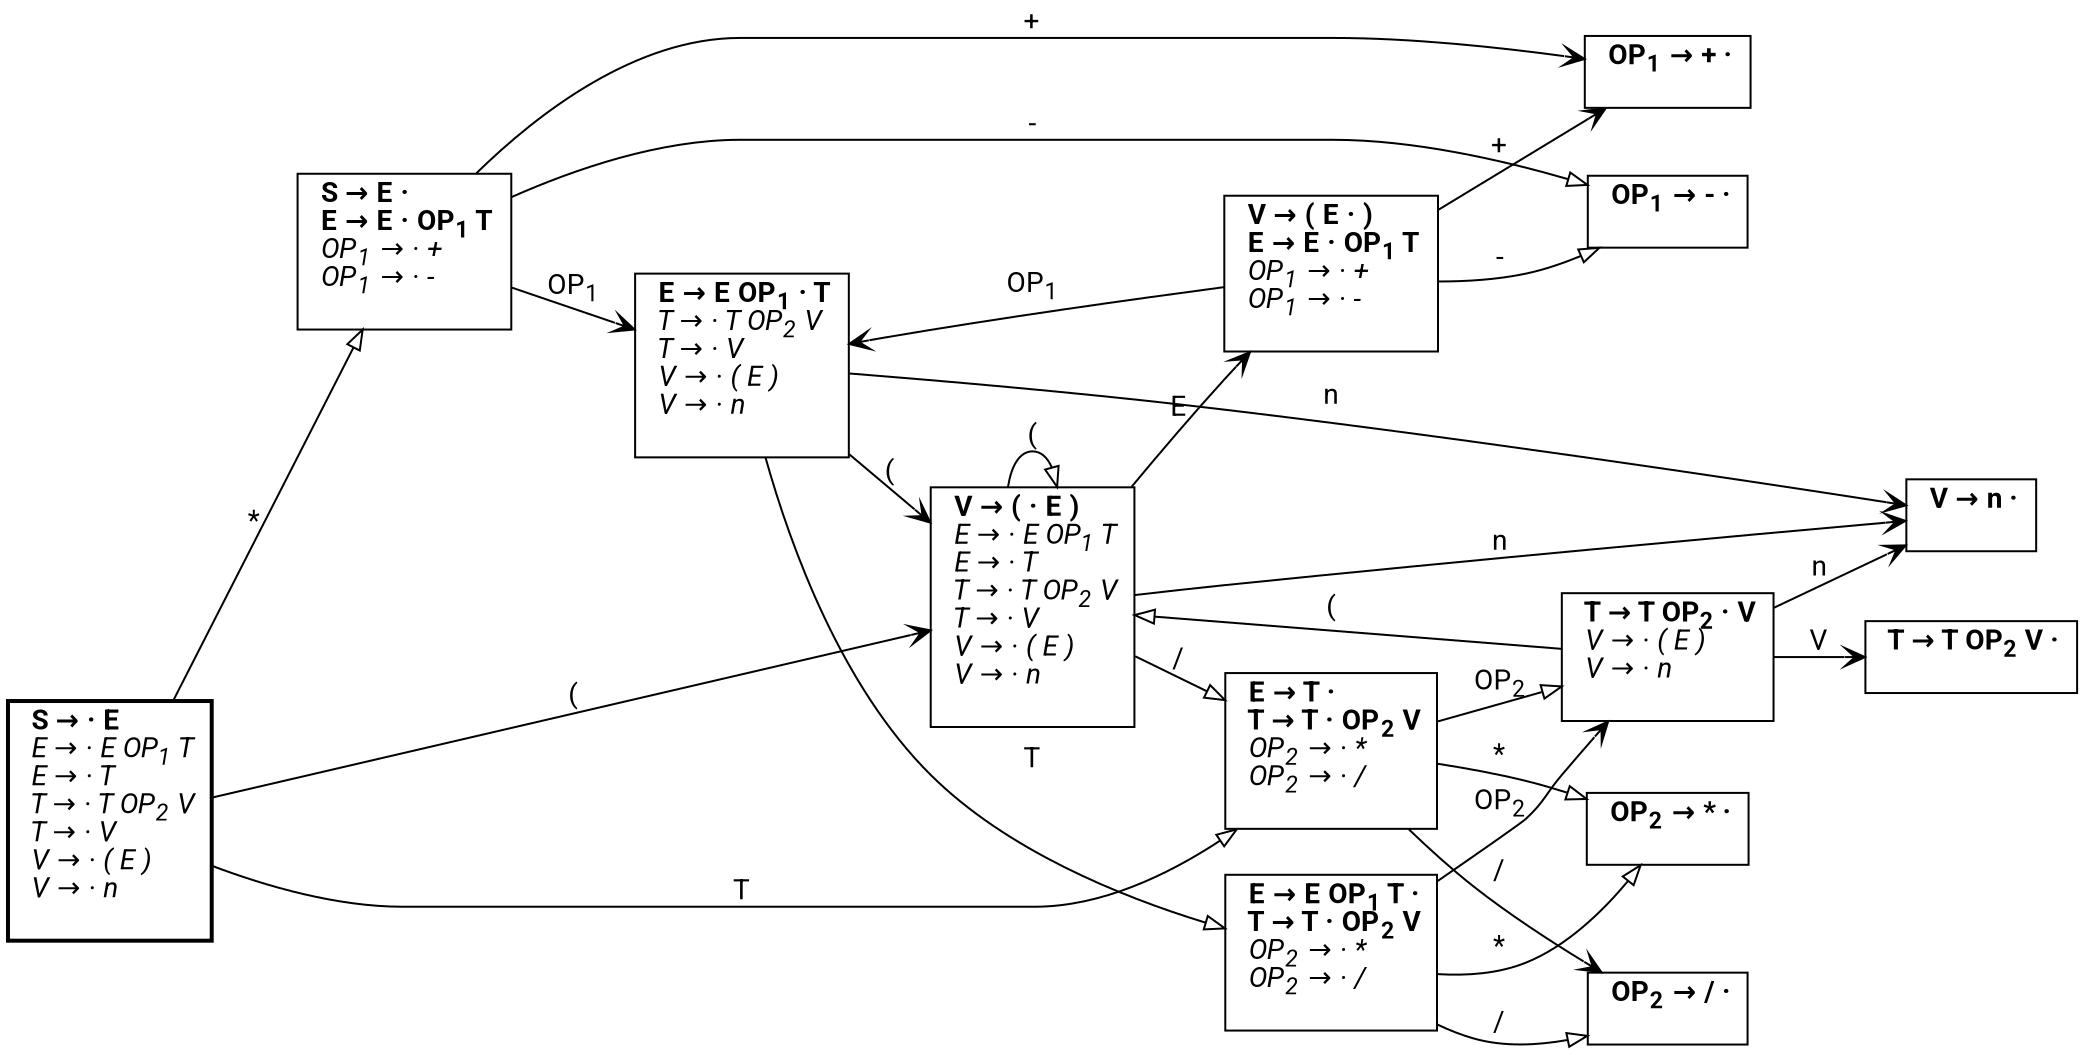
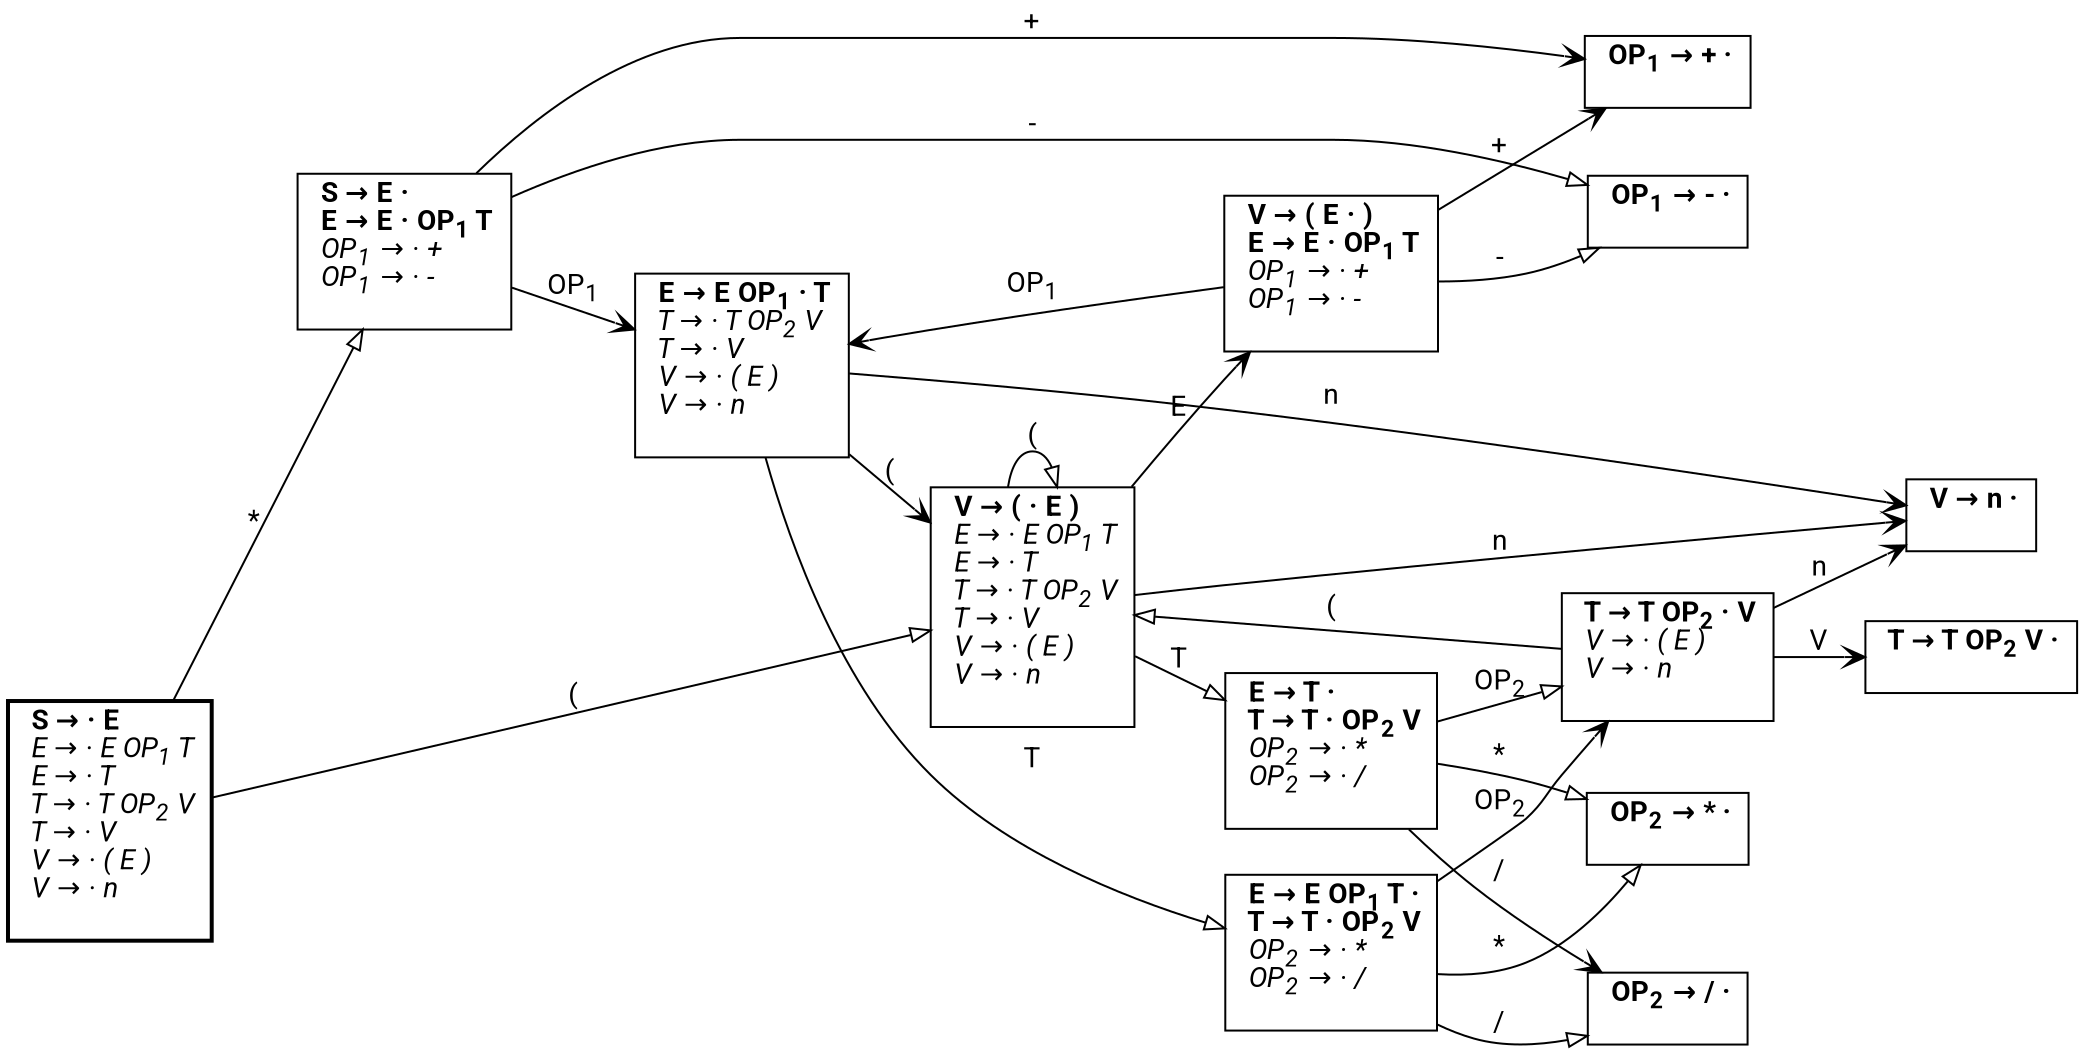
(1179, 660) -> (1179, 660)
(561, 716) -> (561, 716)
(720, 907) -> none
